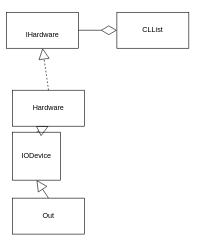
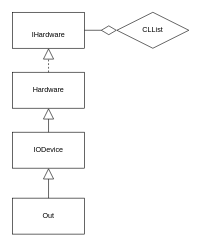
(42, 30) -> (48, 30)
(153, 30) -> (153, 30)
(48, 108) -> (48, 90)
(36, 156) -> (48, 150)
